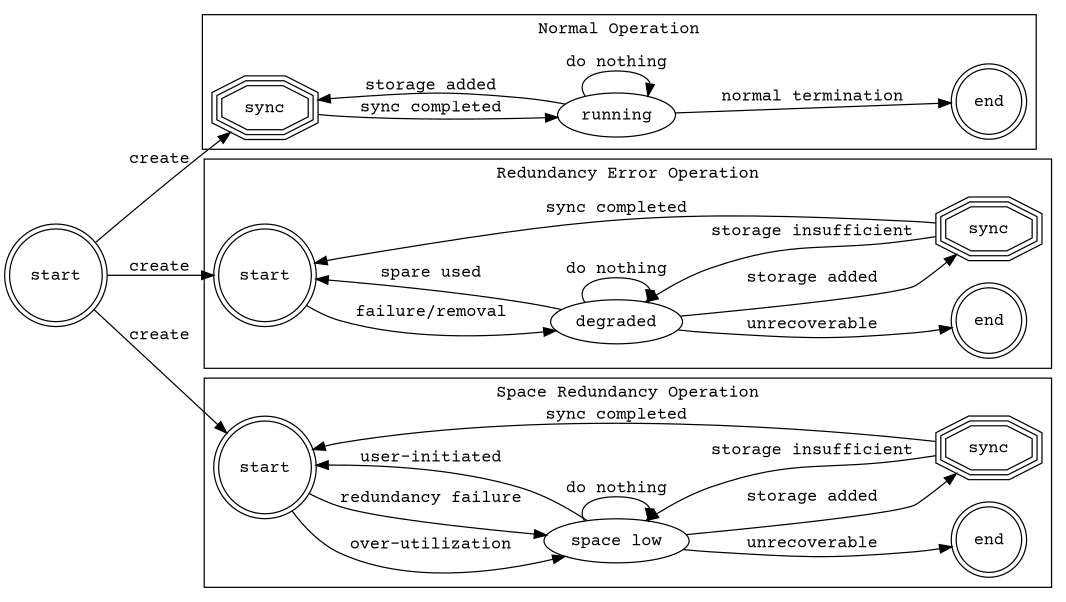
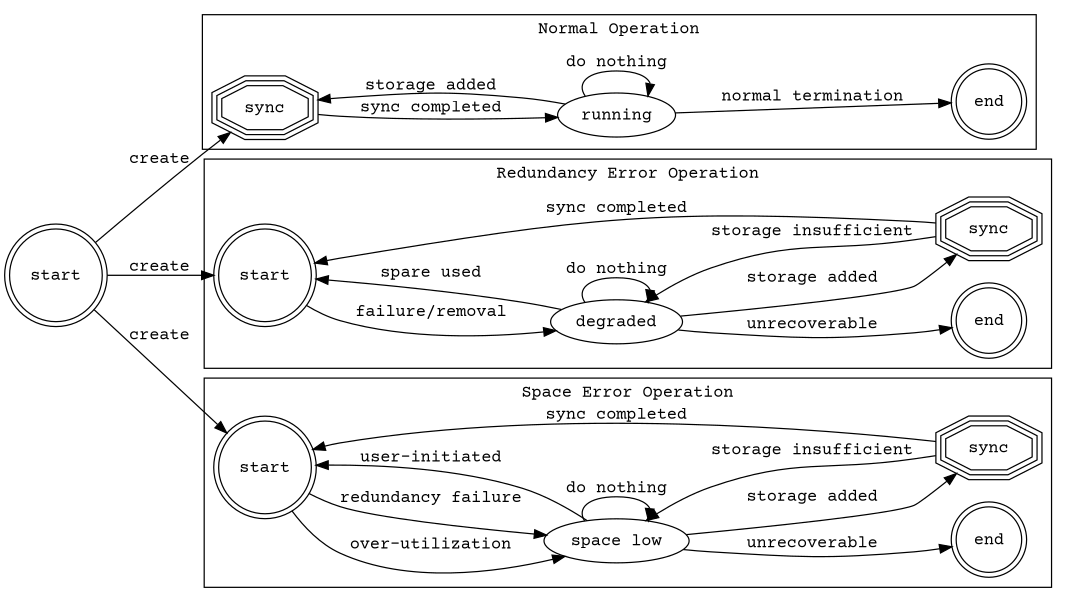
(628, 392) -> (628, 392)
